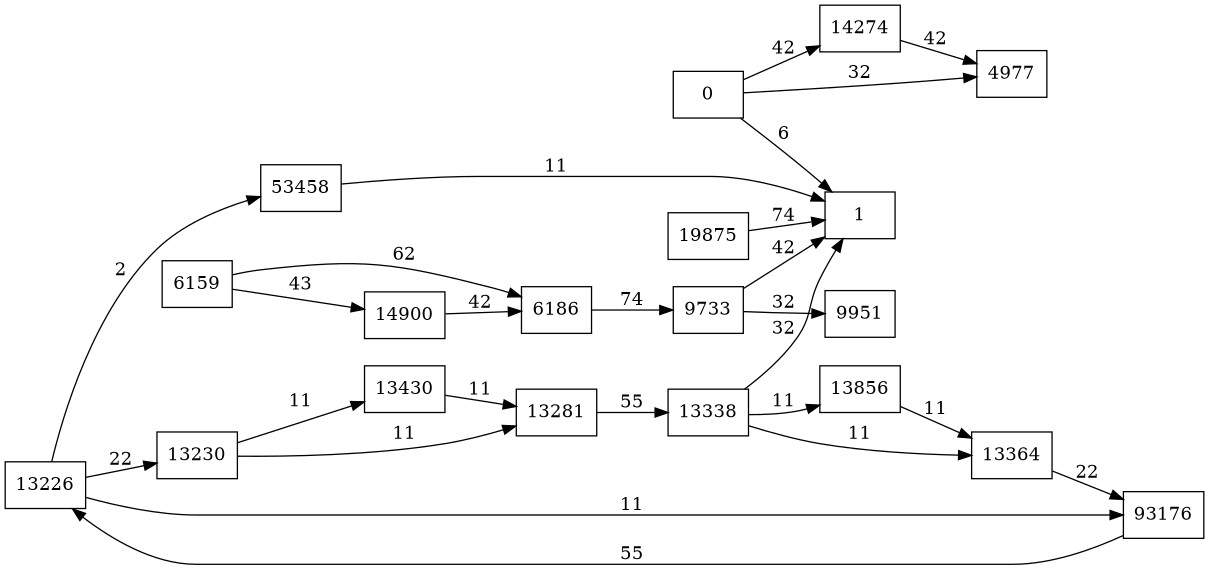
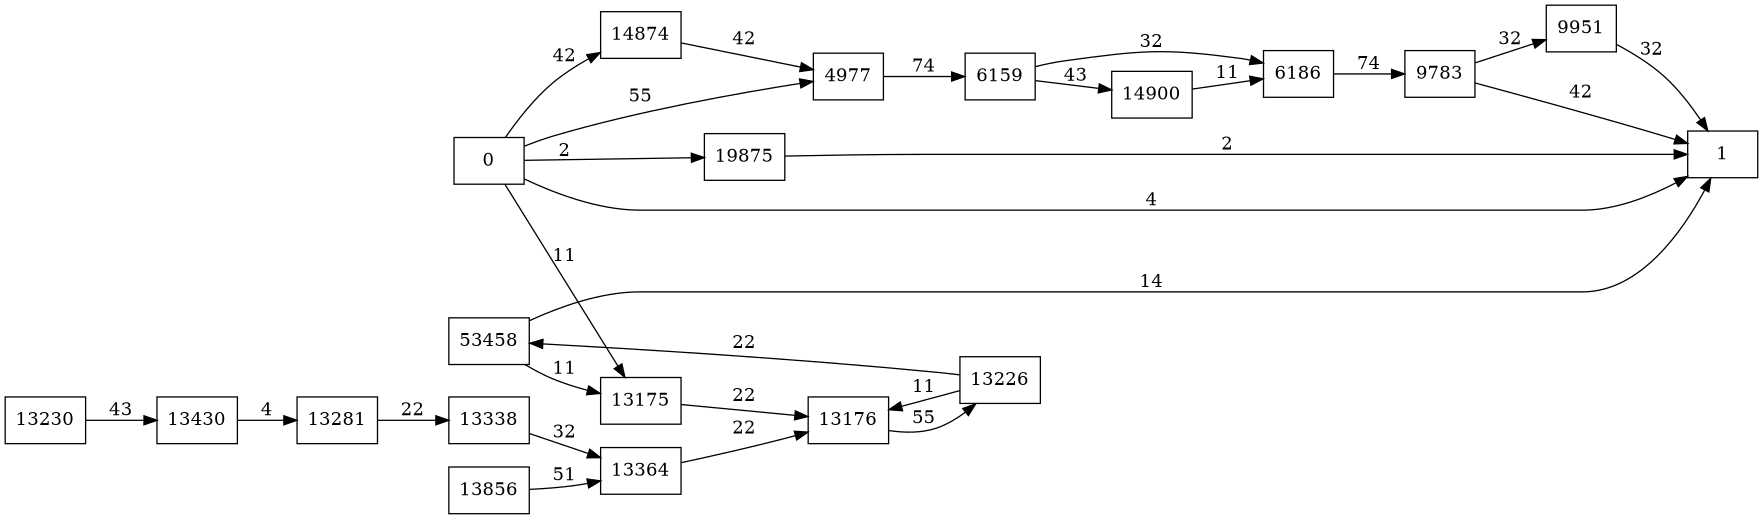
(860, 29) -> (641, 35)
(860, 73) -> (641, 97)
none -> (917, 77)
(784, 134) -> (1152, 200)
none -> (608, 159)
(557, 167) -> (1152, 282)
(784, 216) -> (1228, 145)
(405, 255) -> (1152, 42)
(121, 270) -> (745, 343)
(481, 303) -> (1228, 73)
(708, 310) -> (1440, 74)
(803, 328) -> (1664, 76)
(481, 390) -> (267, 411)
(301, 401) -> (121, 411)
none -> (641, 401)
(632, 403) -> (413, 411)
(936, 409) -> (565, 475)
(778, 414) -> none
(860, 434) -> (565, 433)
(371, 452) -> none
(115, 471) -> none
(1164, 515) -> (848, 420)
